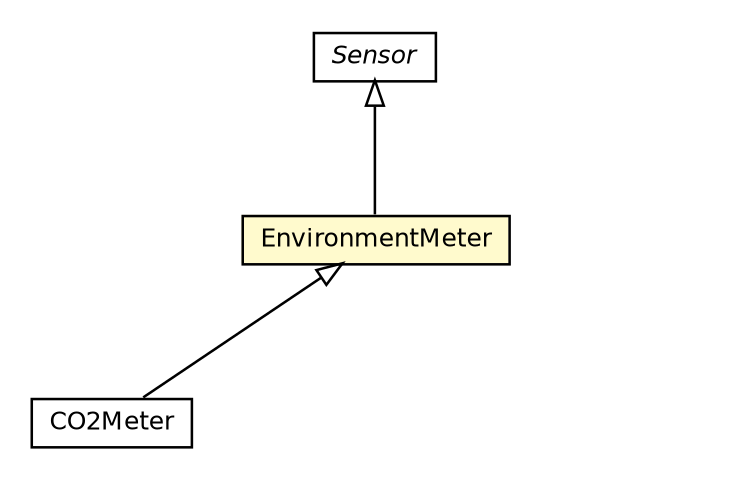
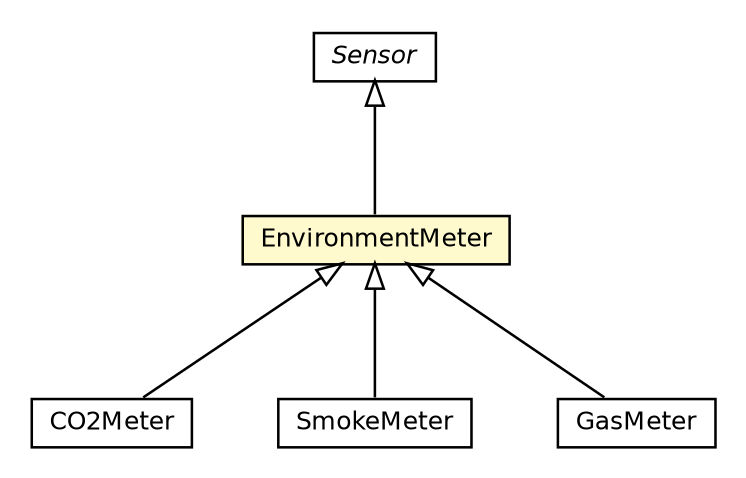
none -> (375, 422)
none -> (637, 422)
